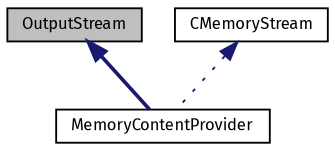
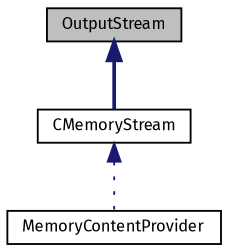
(125, 83) -> (114, 85)
